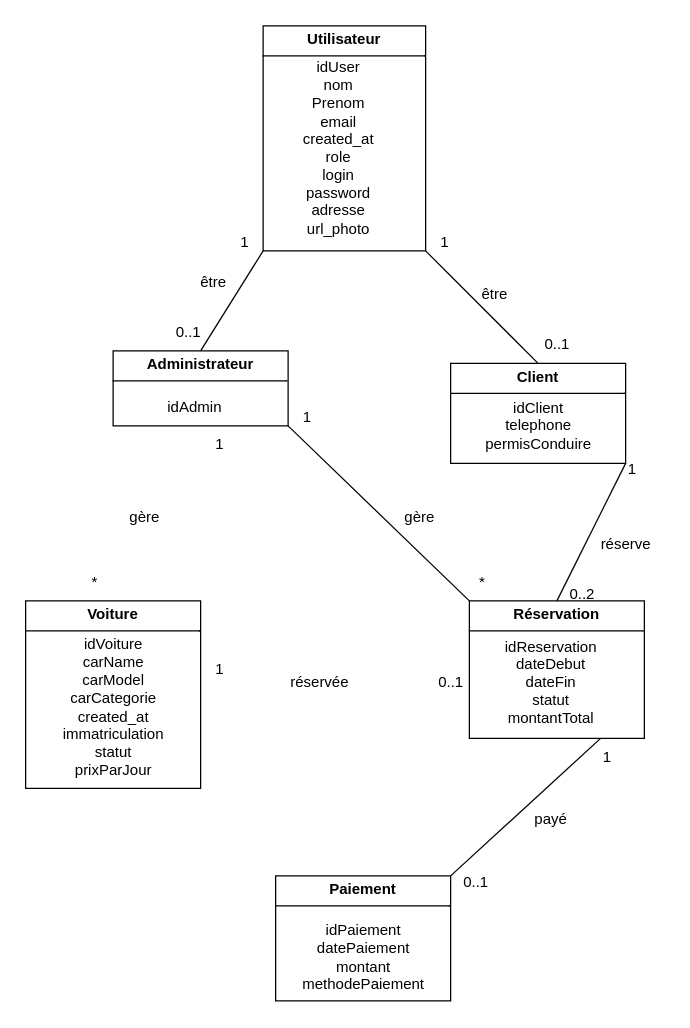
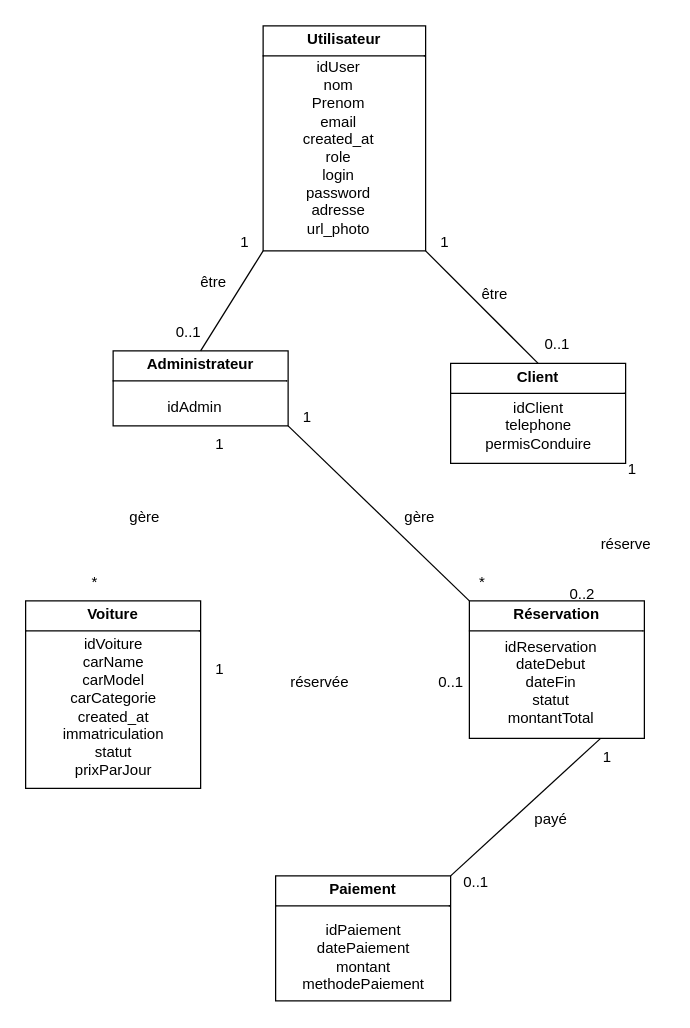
(591, 532) -> none
